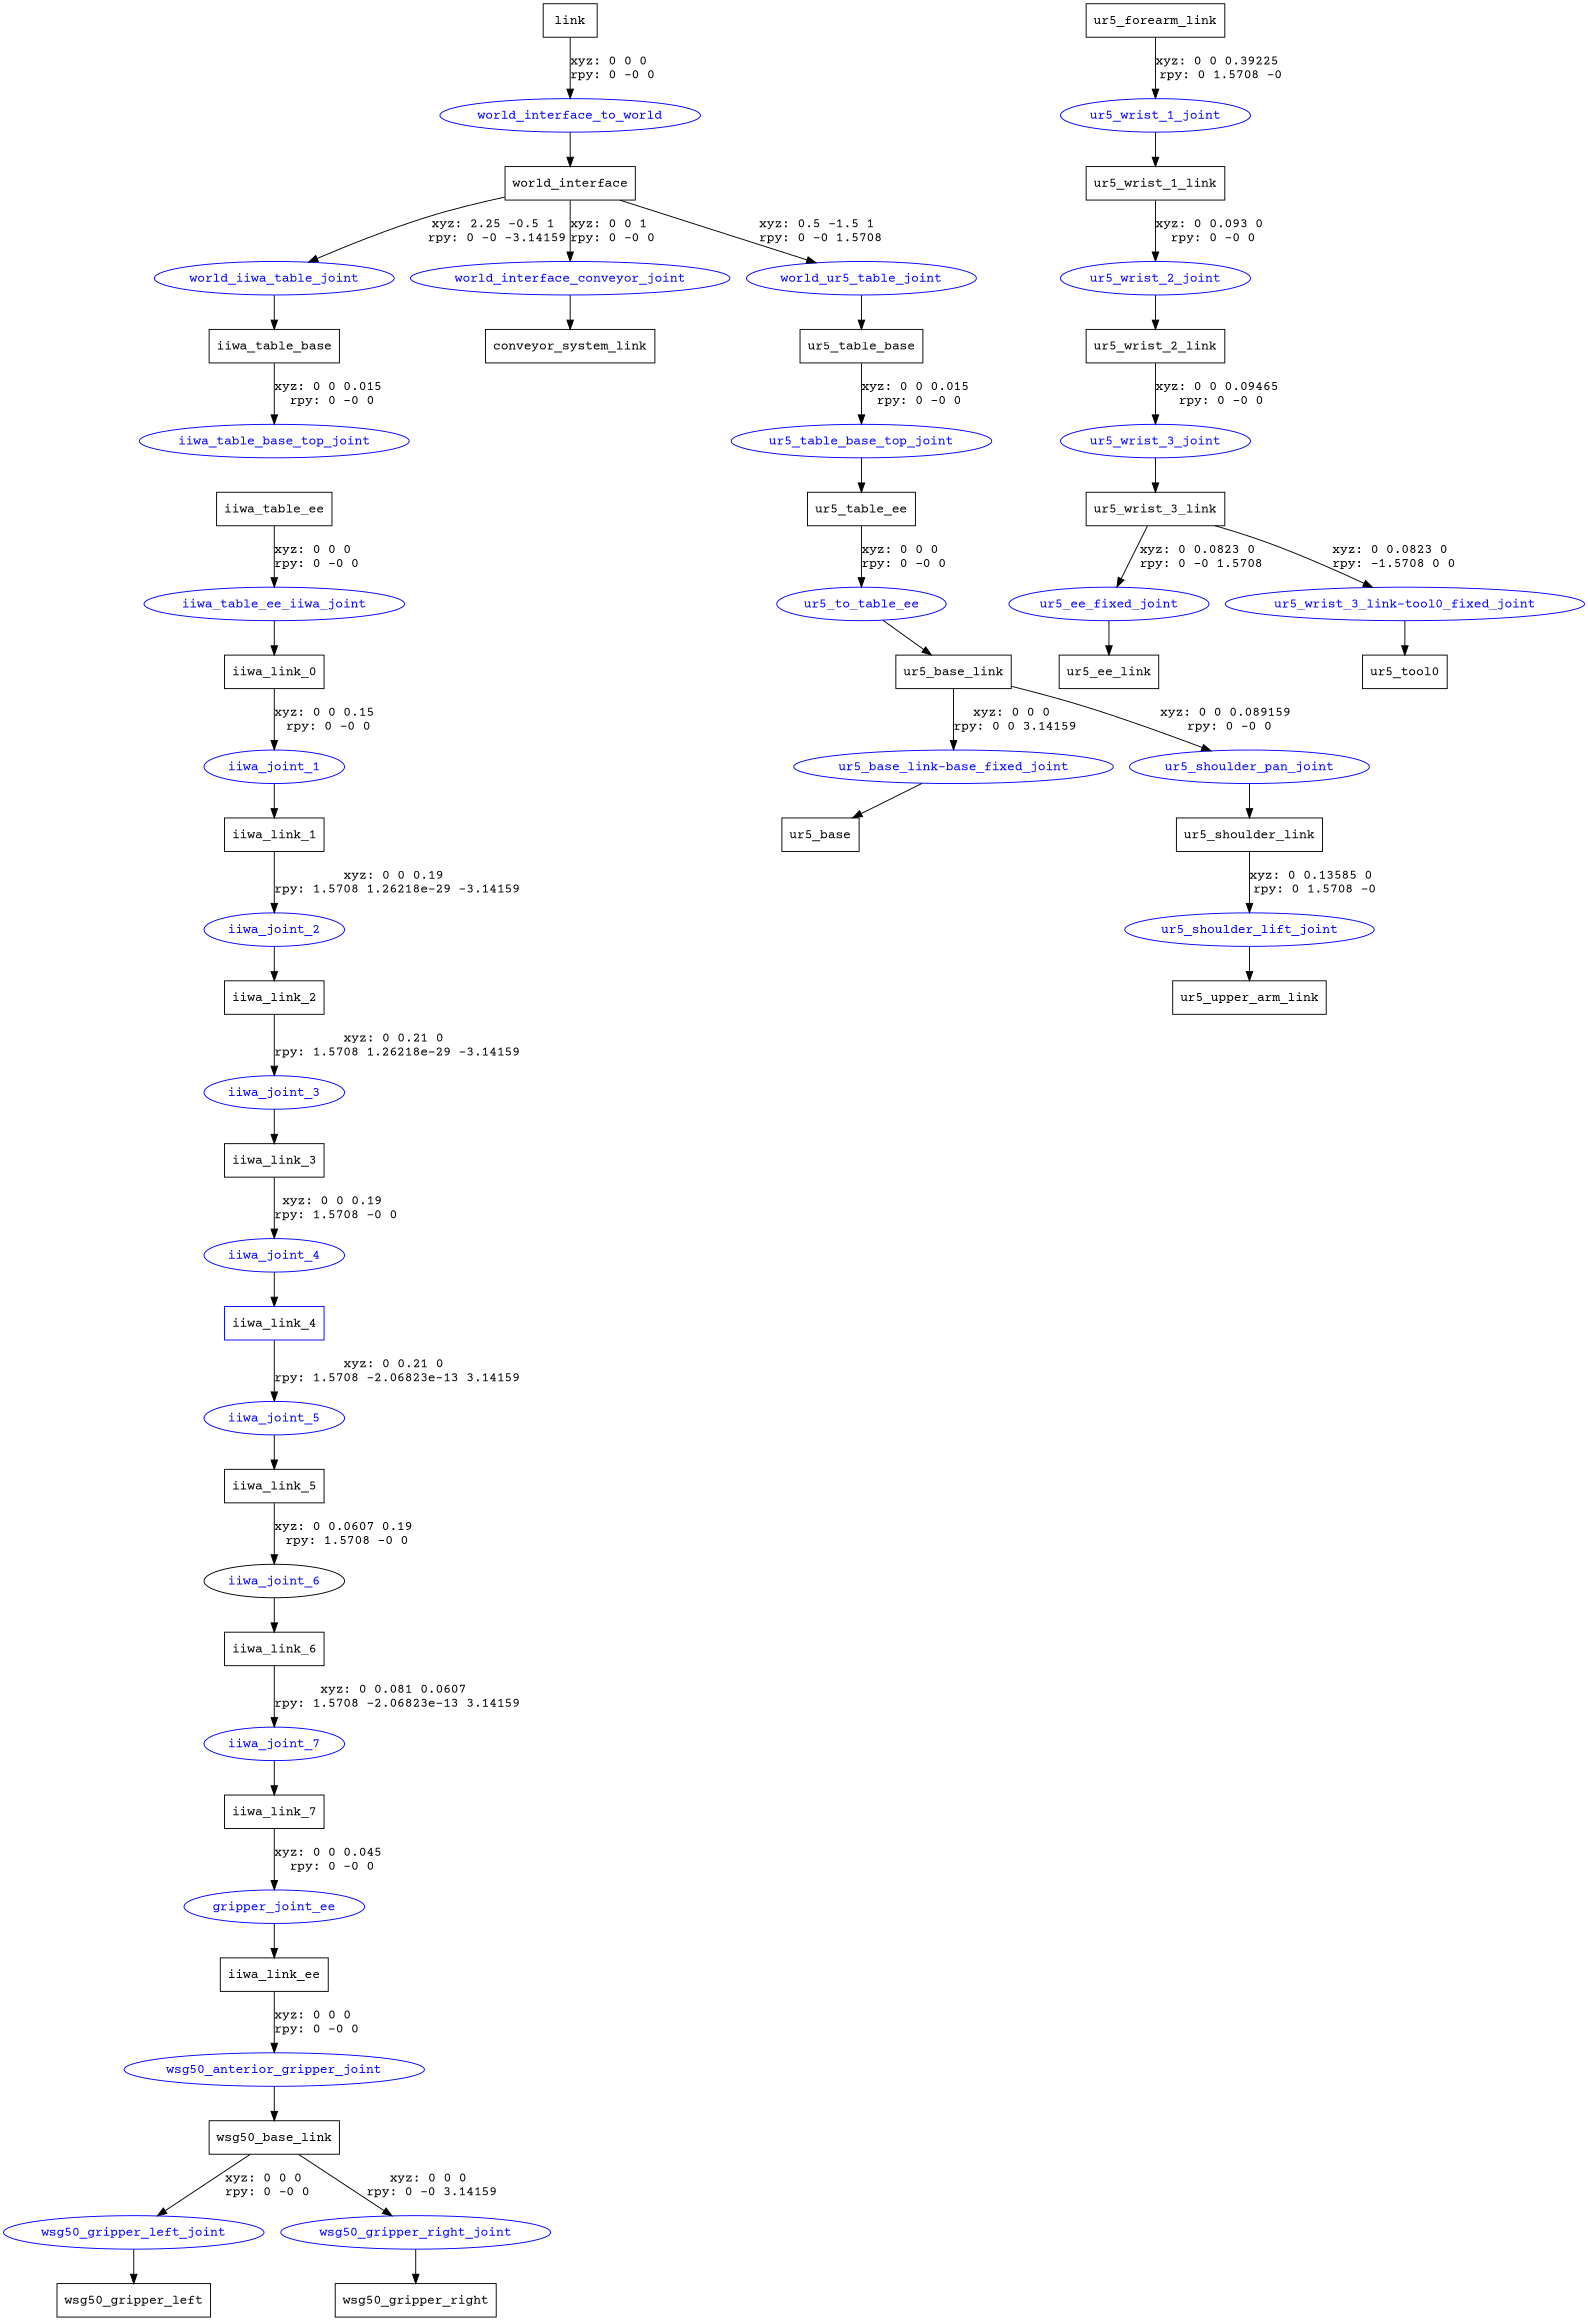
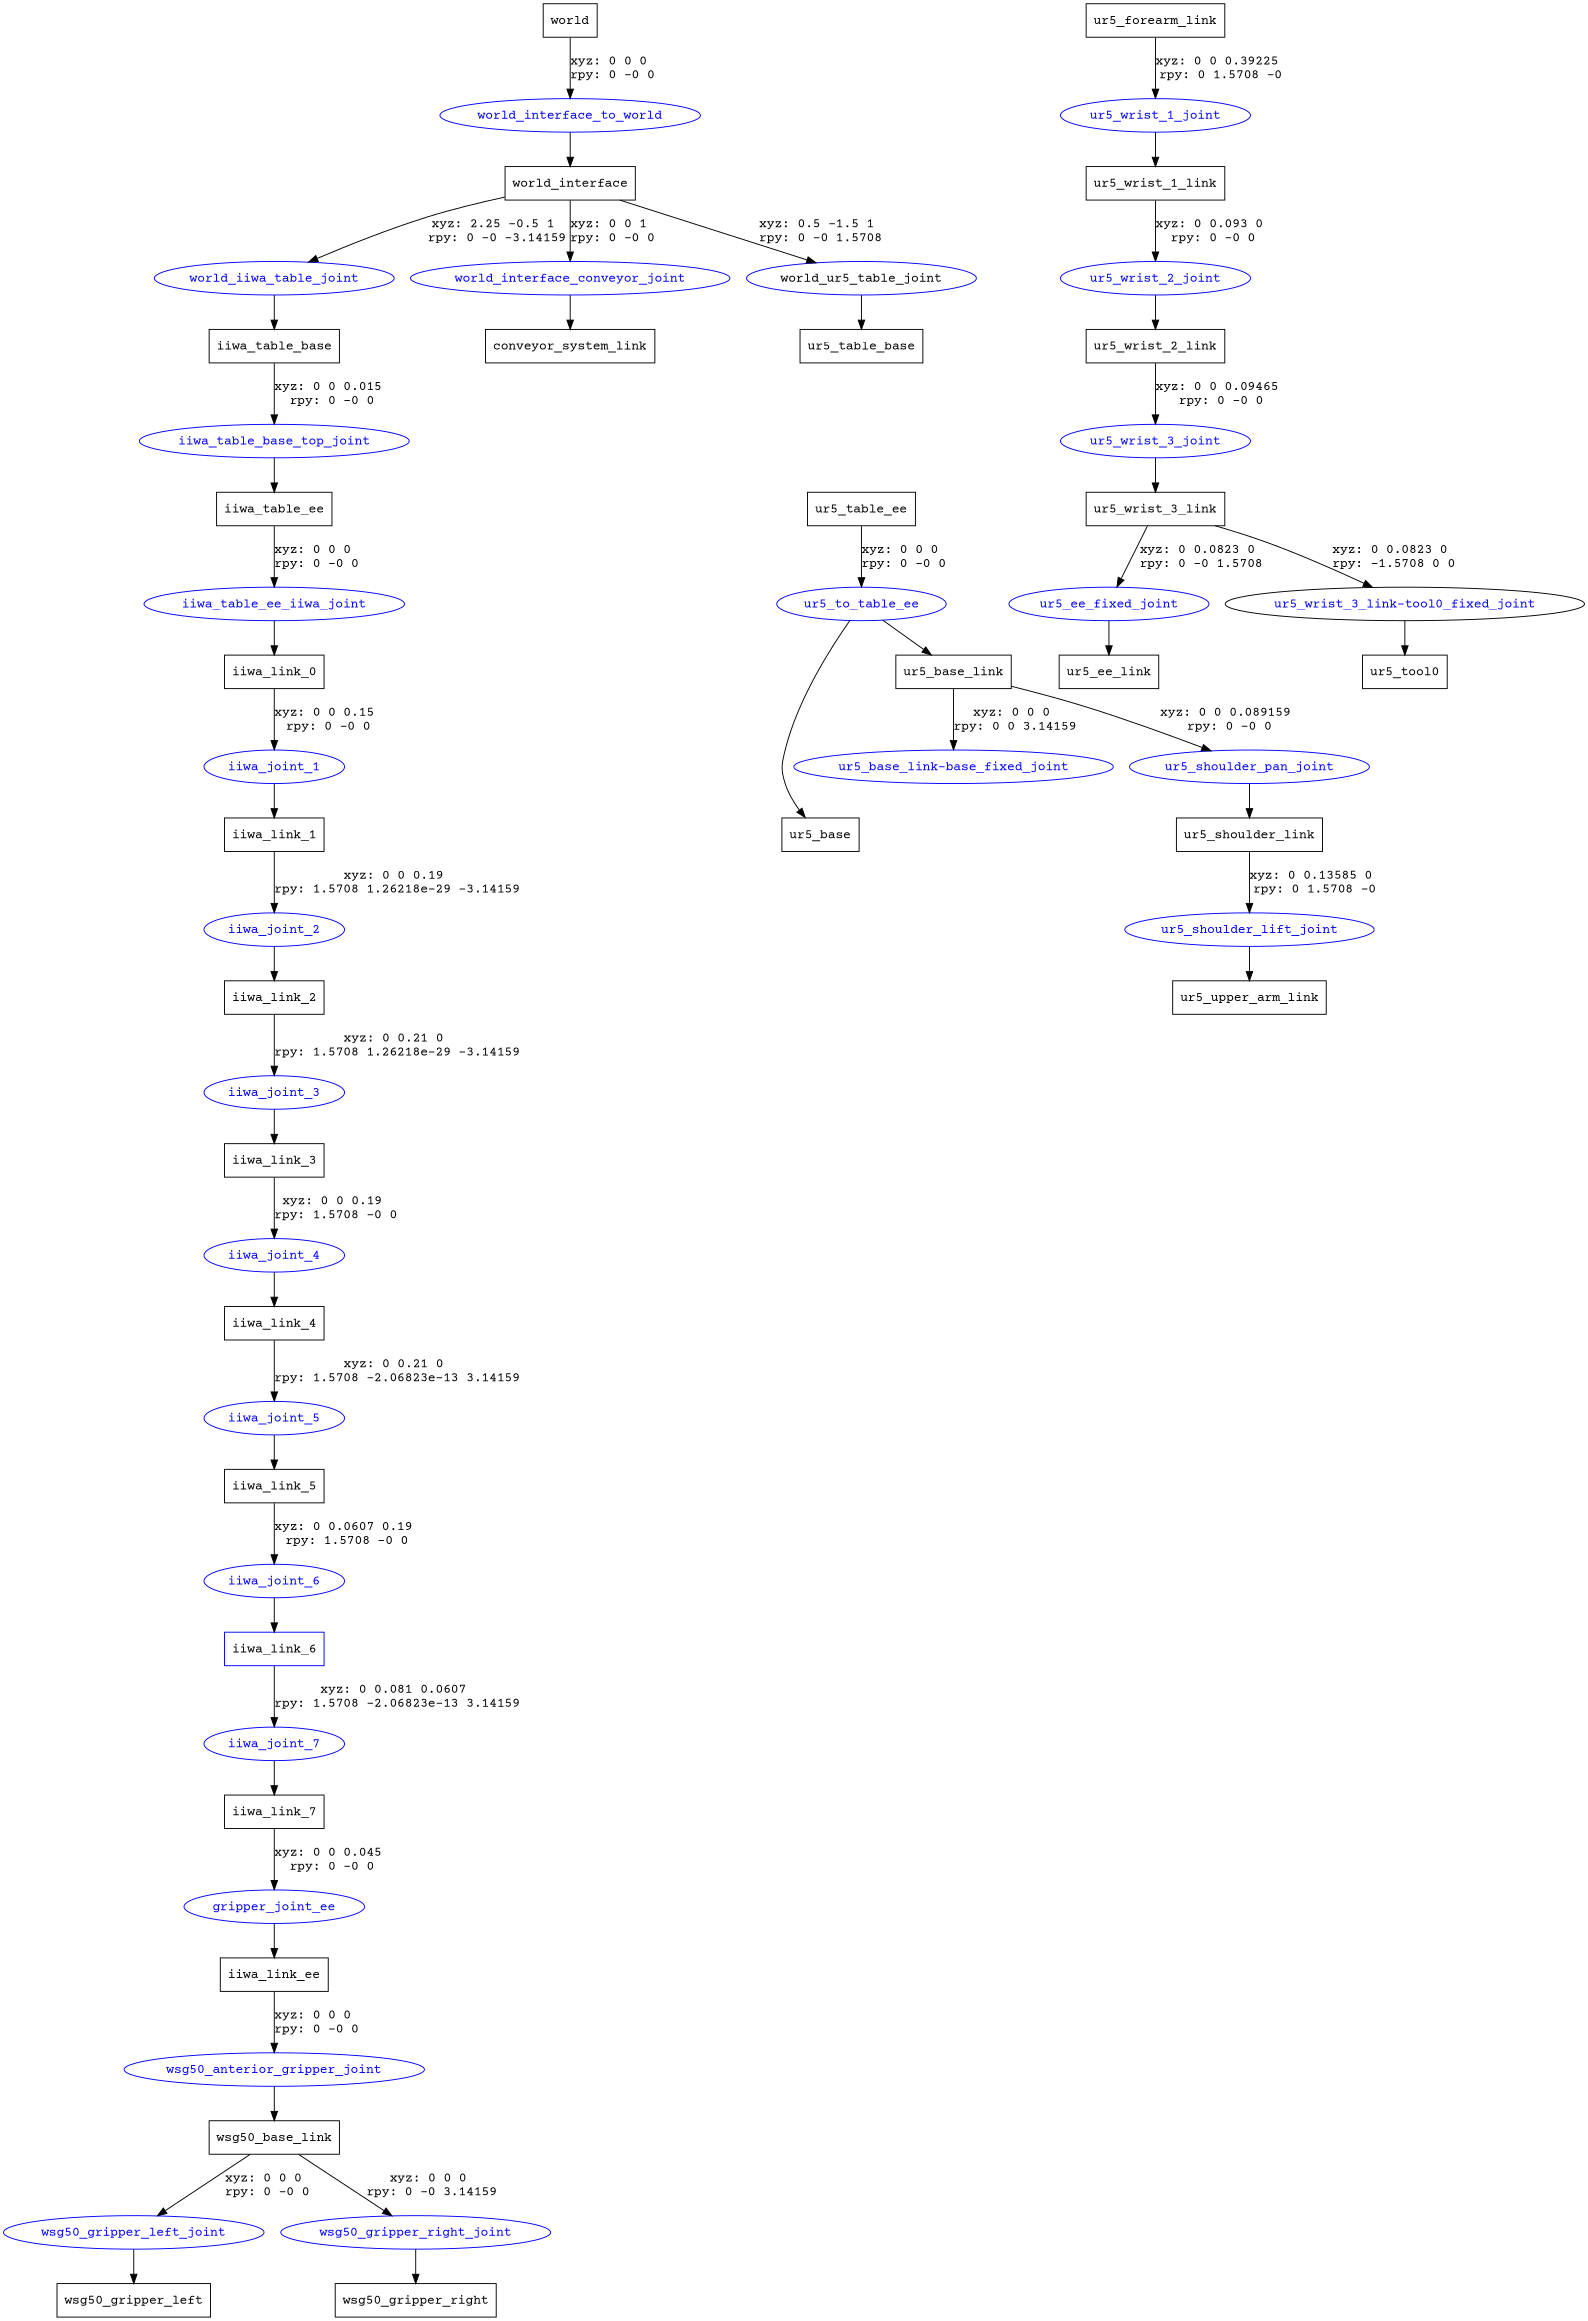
(570, 20) -> (570, 20)
(861, 278) -> (861, 278)
(861, 441) -> none
none -> (274, 470)
(1405, 604) -> (1405, 604)
(892, 798) -> (798, 712)
(274, 1323) -> (274, 1323)
(274, 1581) -> (274, 1581)
(274, 1649) -> (274, 1649)
